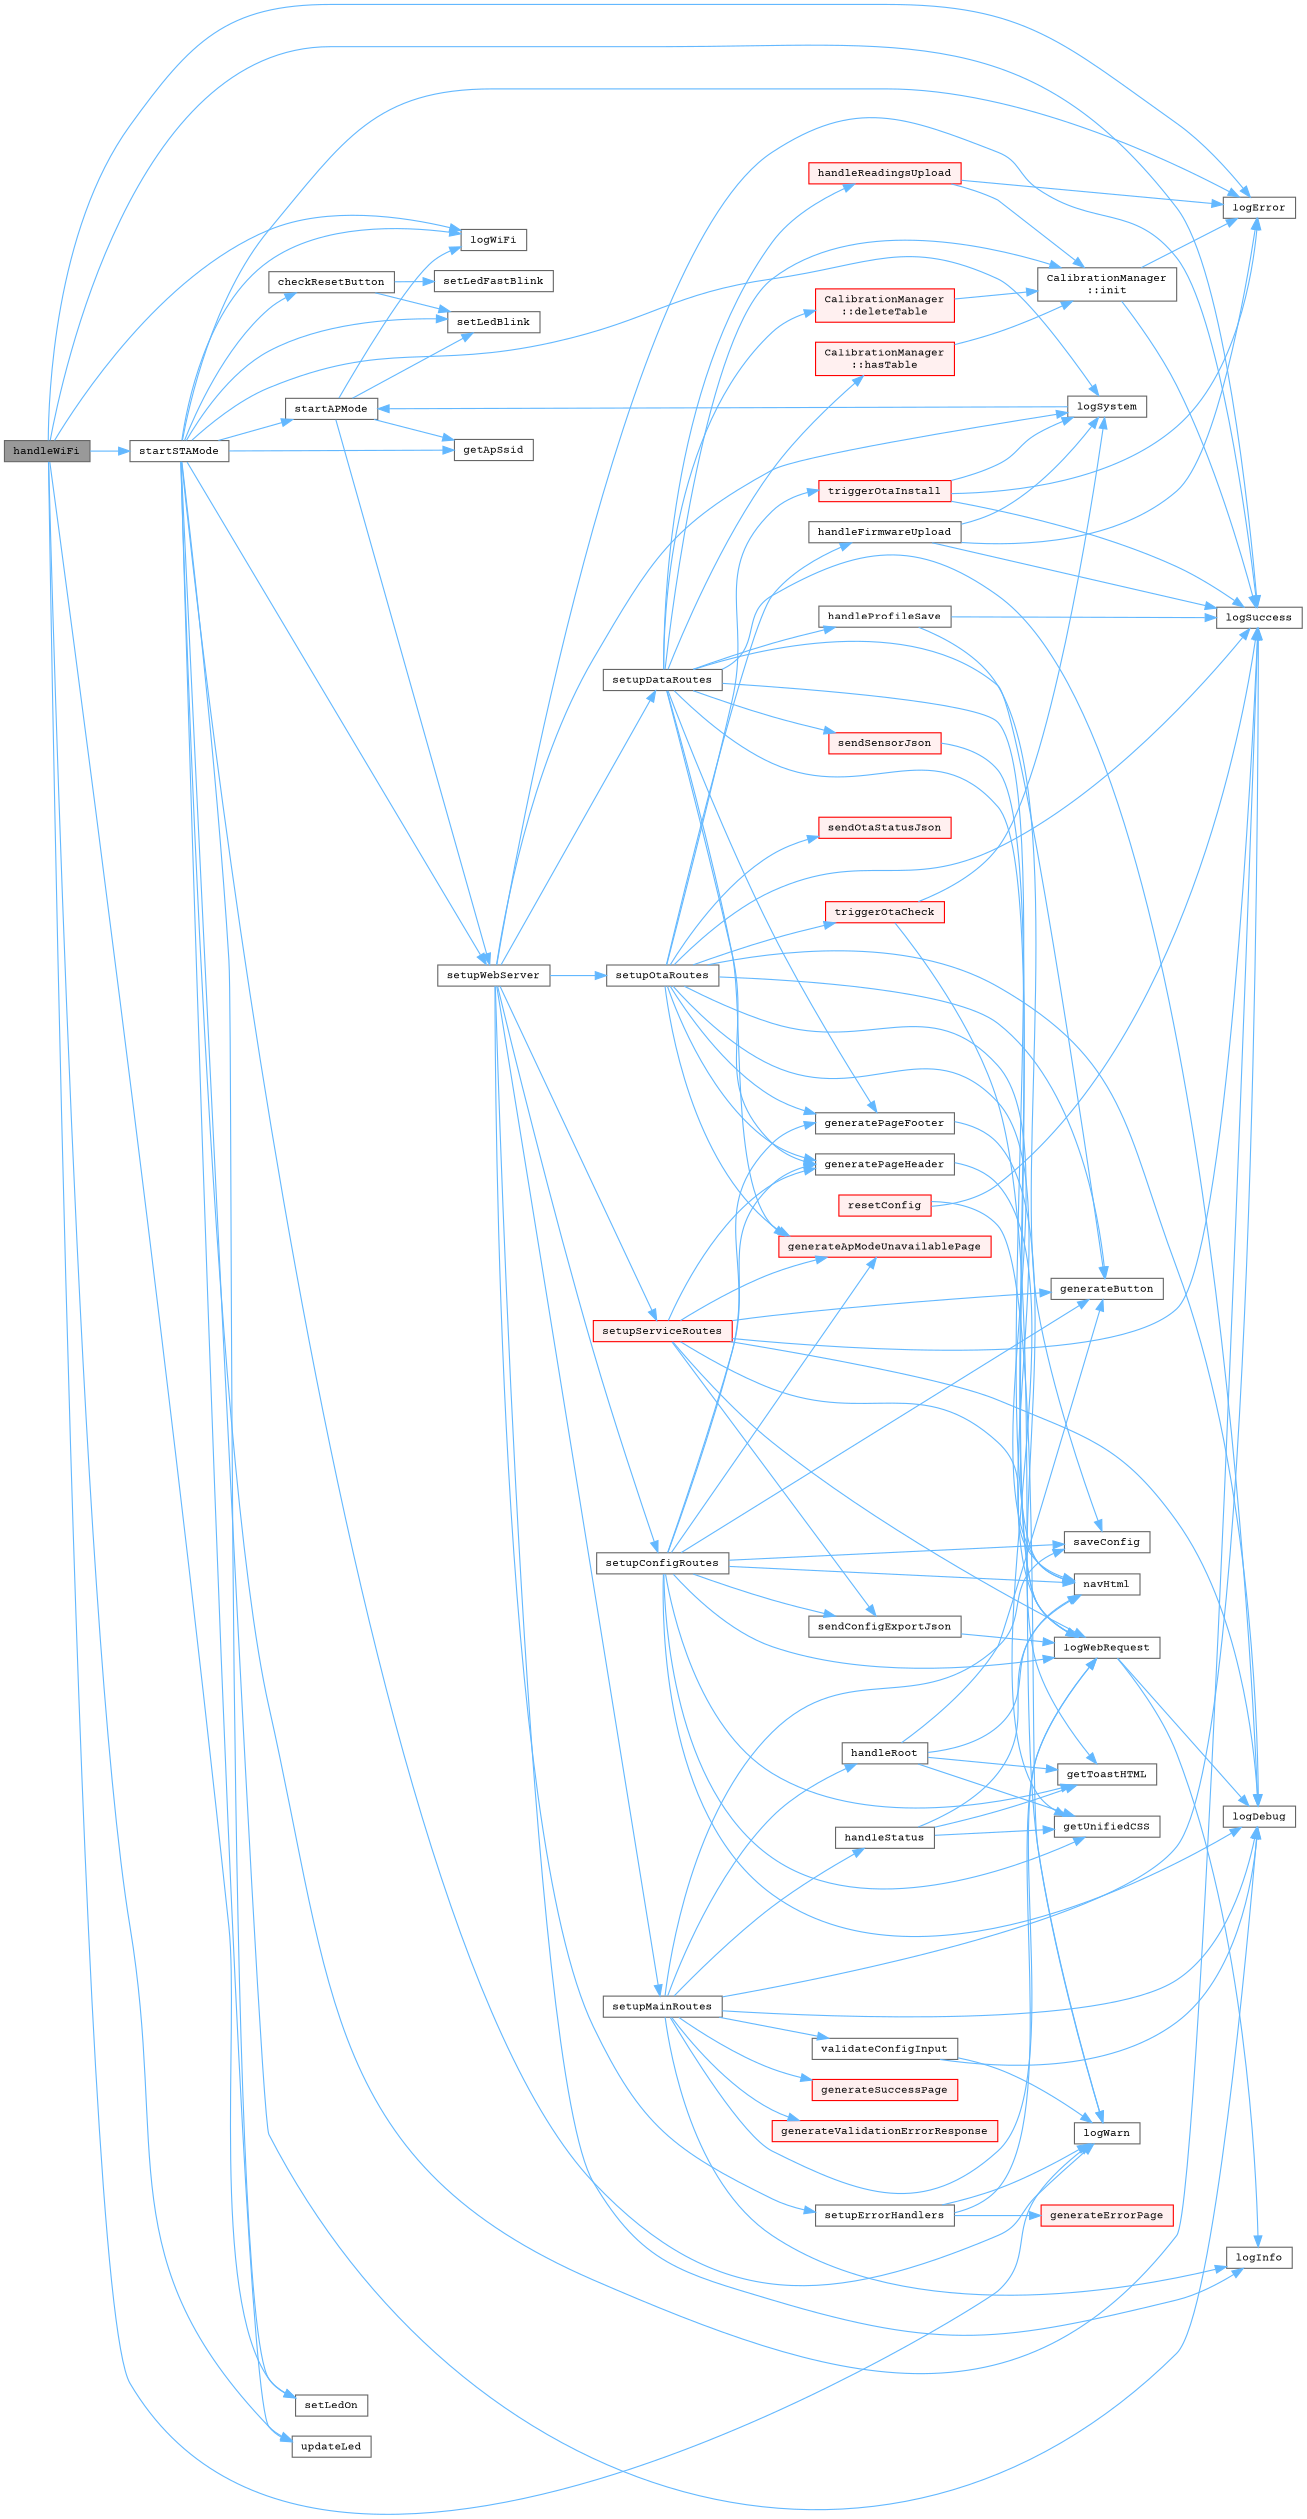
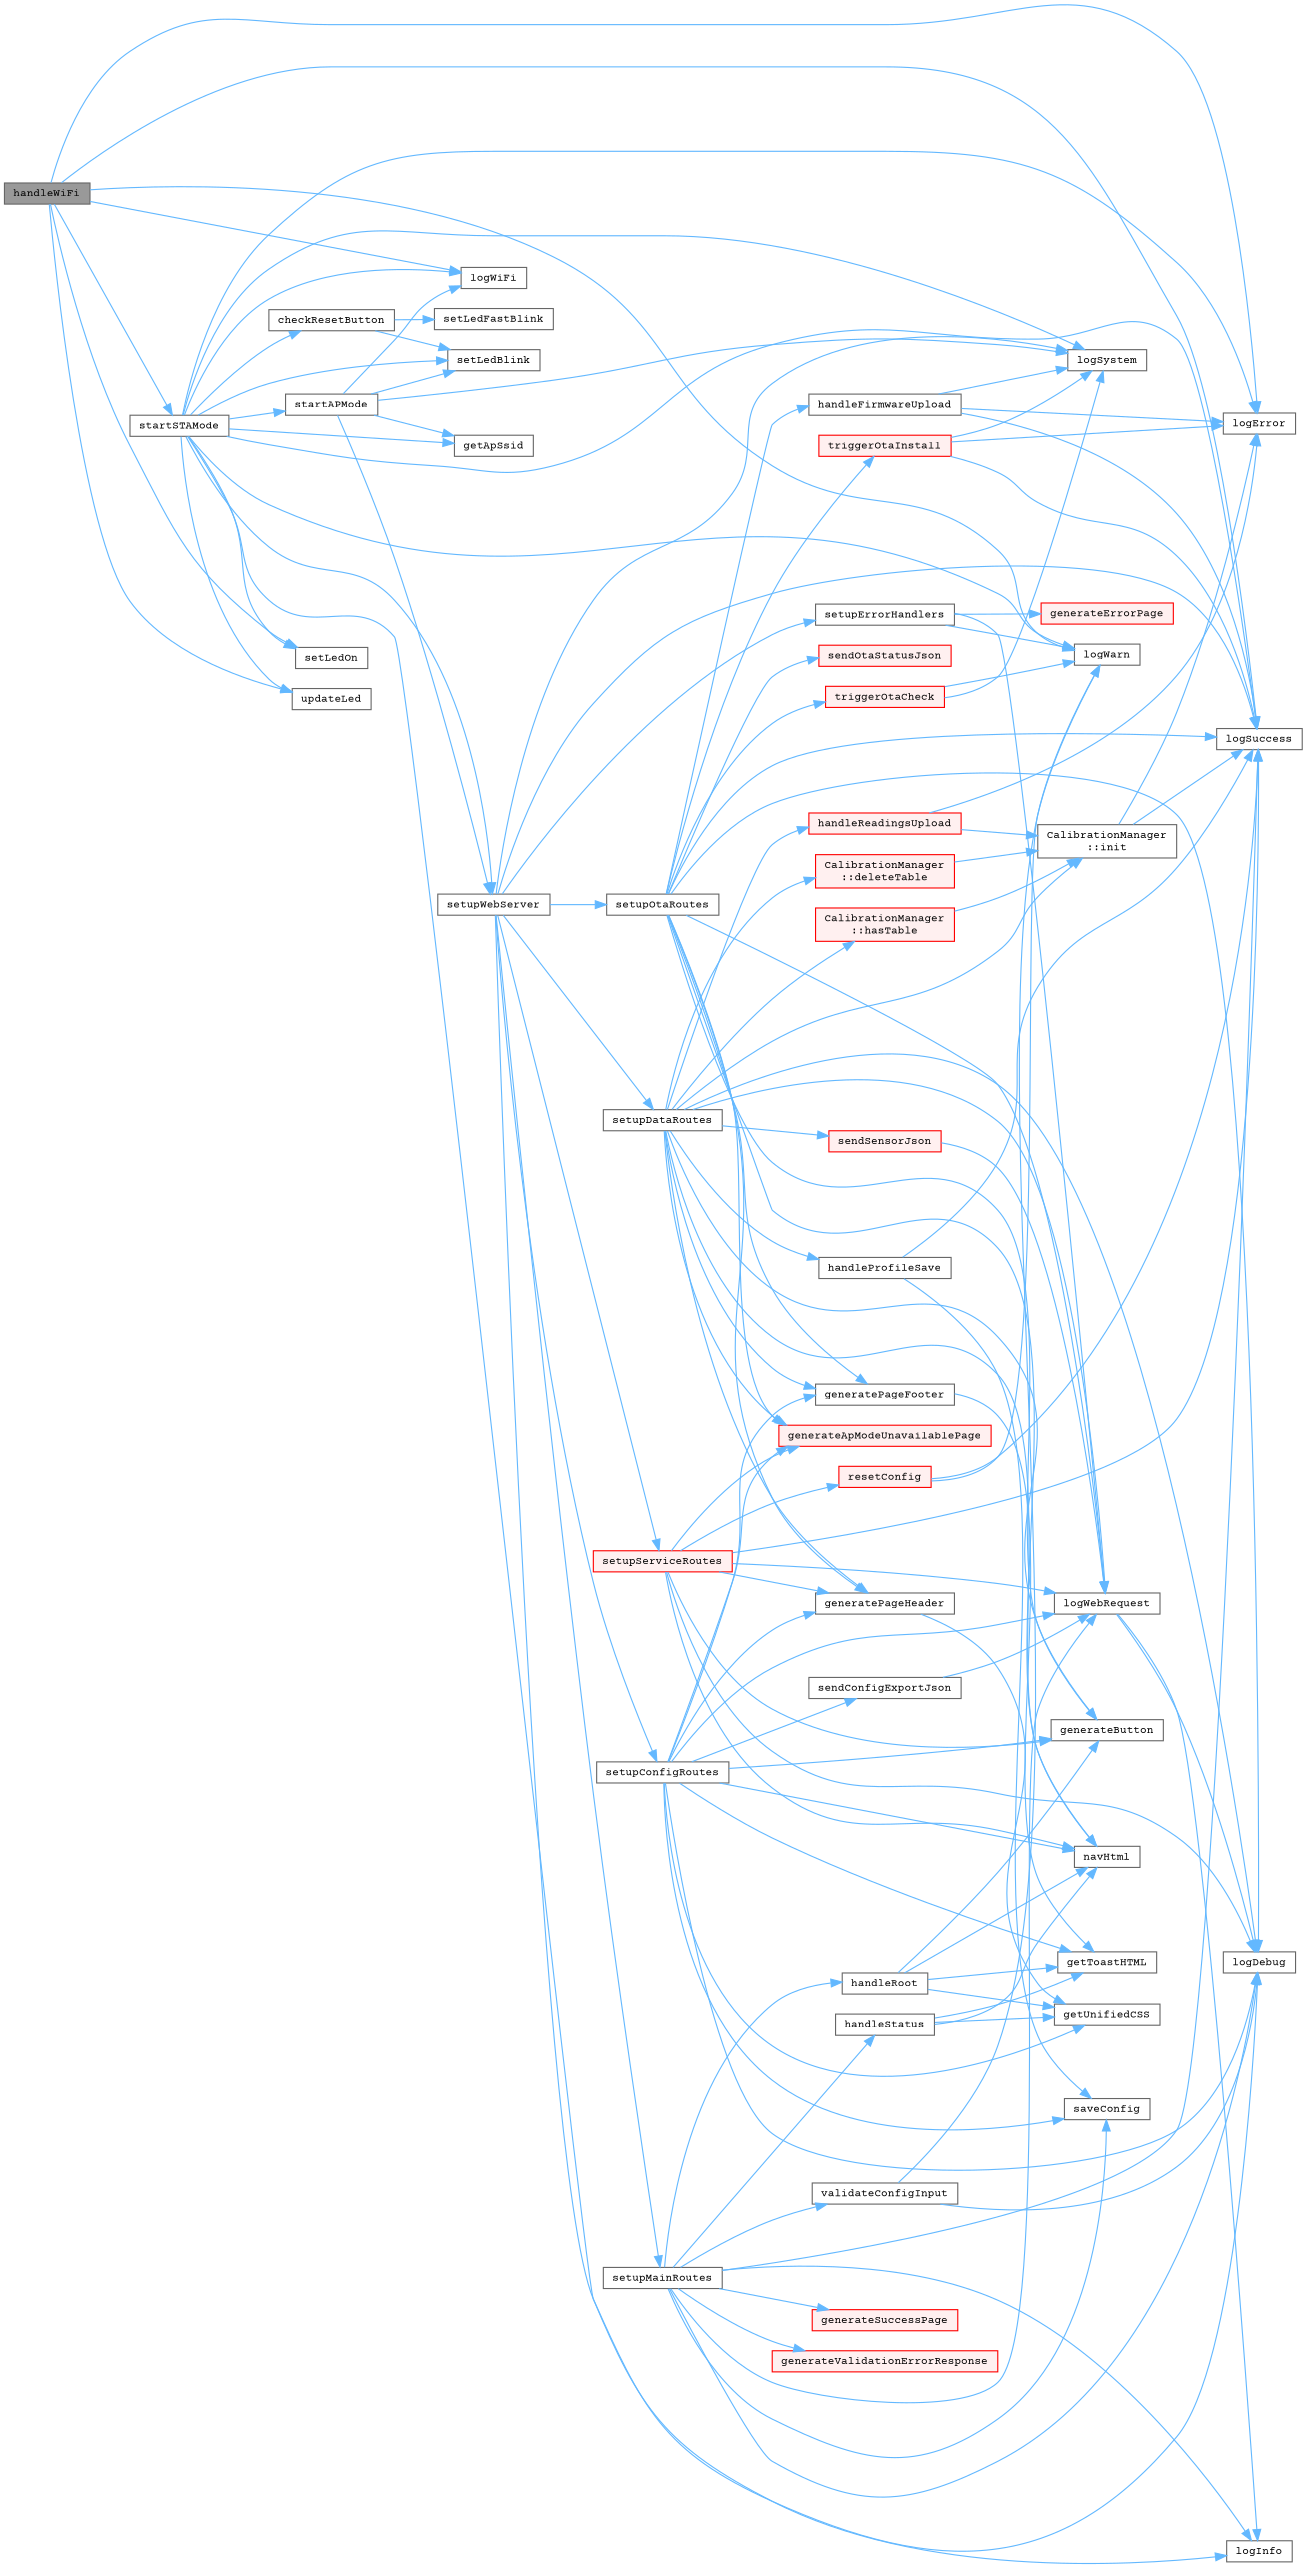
(728, 408) -> (716, 351)
(771, 1474) -> (751, 1512)
